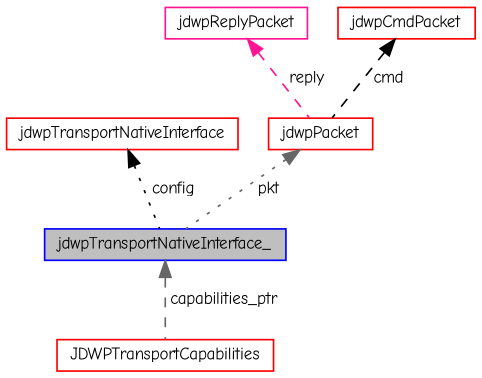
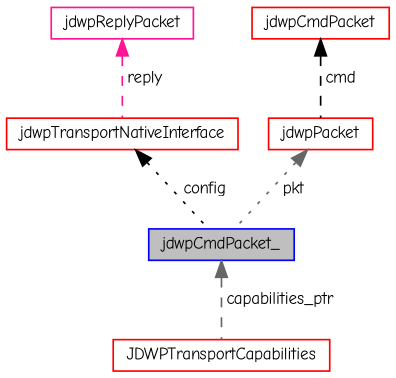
(284, 85) -> (122, 87)
(165, 245) -> (221, 245)
